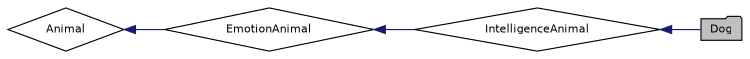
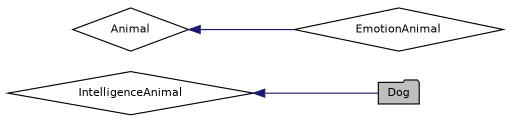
(400, 30) -> none
